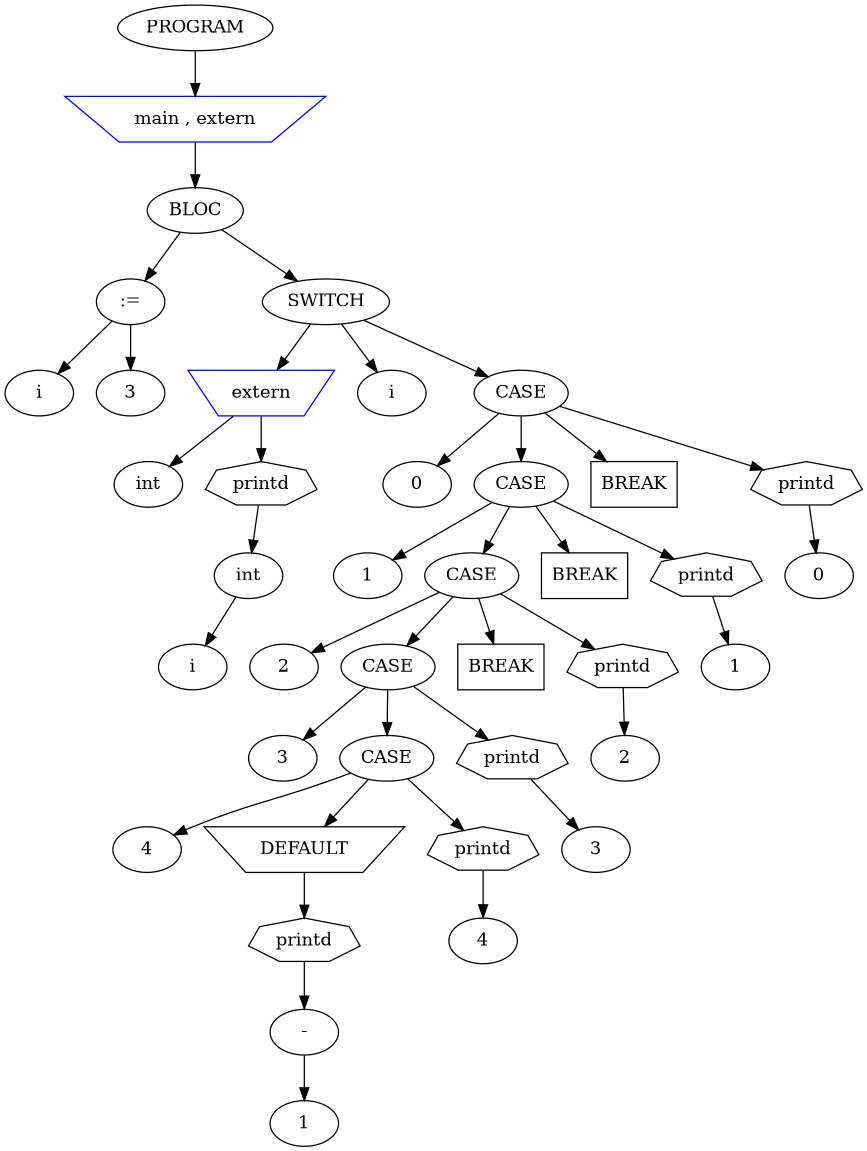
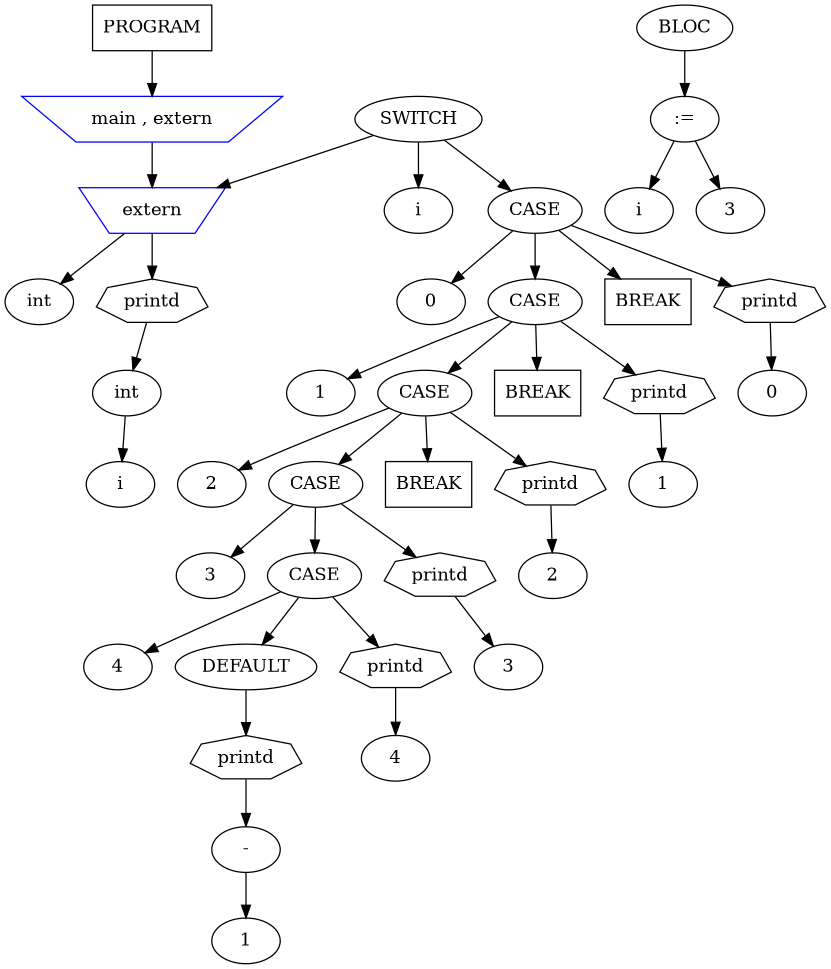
(195, 28) -> (152, 28)
(195, 159) -> (152, 159)
(254, 252) -> none
(304, 850) -> (246, 667)
